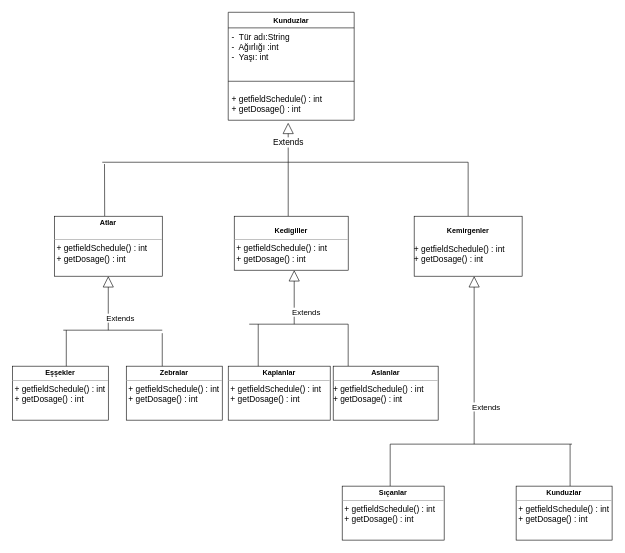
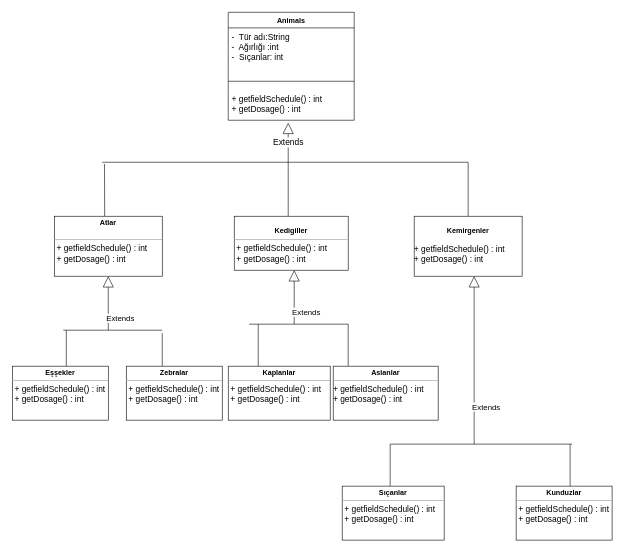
(291, 20) -> (291, 20)
(267, 37) -> (267, 37)
